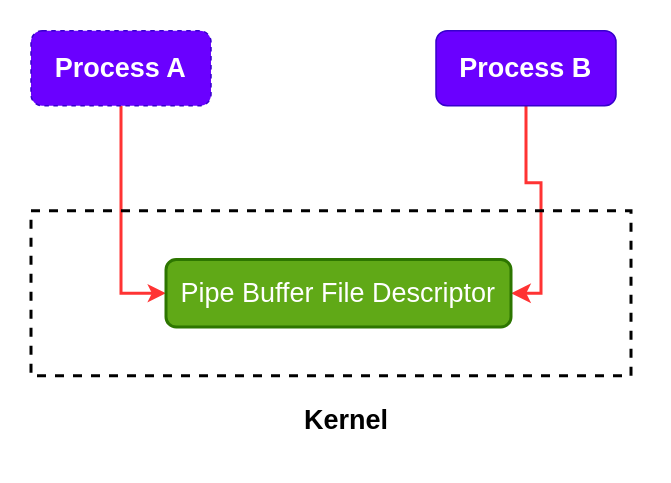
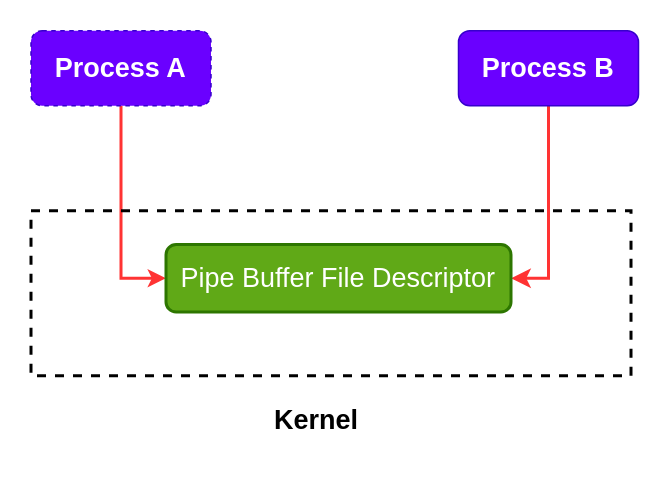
(526, 68) -> (548, 68)
(338, 293) -> (338, 278)
(346, 421) -> (316, 421)
